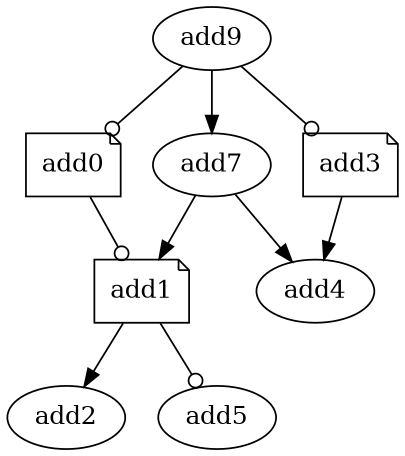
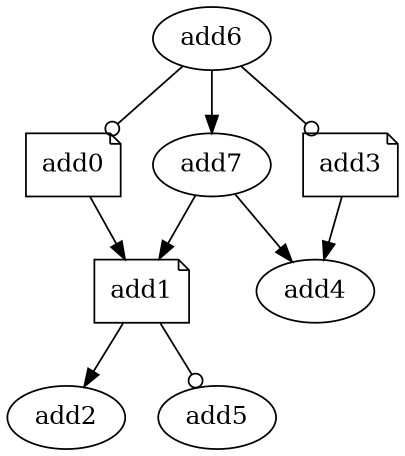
(212, 39) -> (212, 39)
(104, 222) -> (103, 220)
